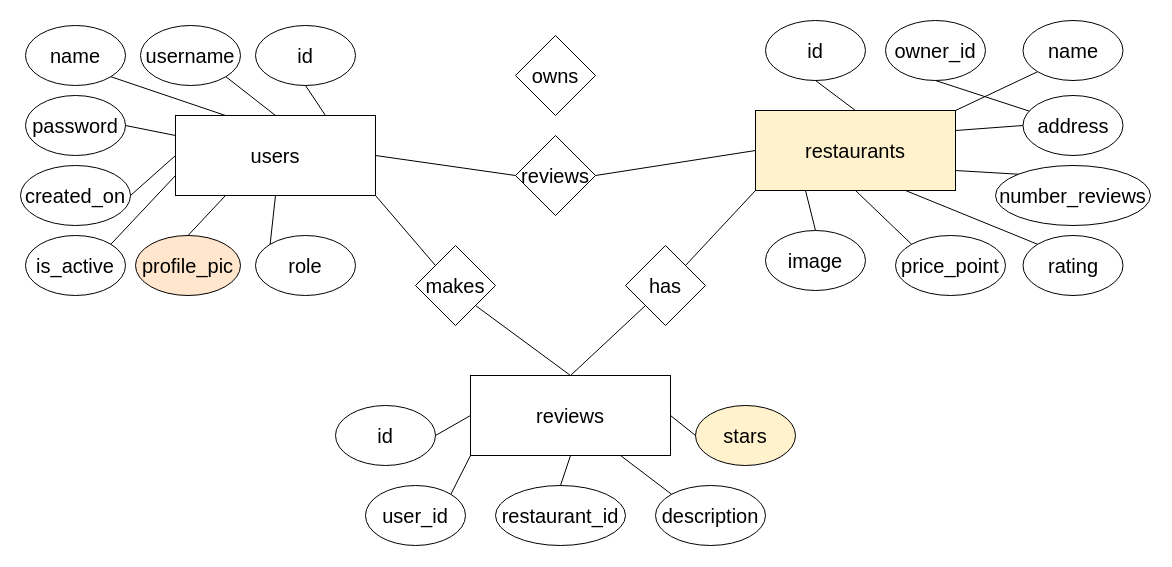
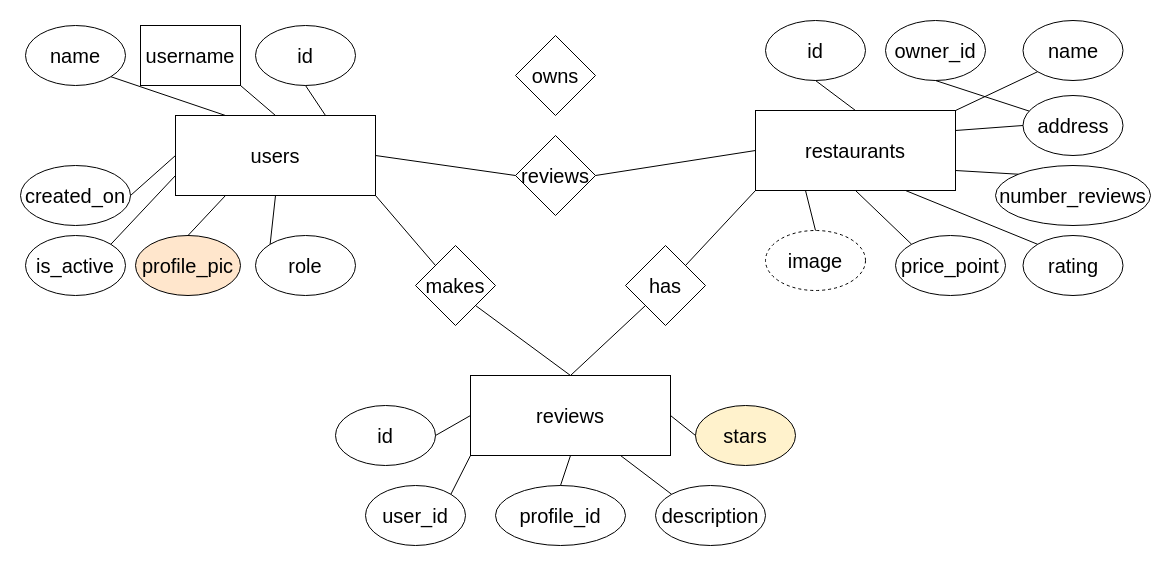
(191, 56) -> (191, 56)
(76, 126) -> none
(151, 131) -> none
(856, 151) -> (856, 151)
(816, 261) -> (816, 261)
(561, 516) -> (561, 516)
